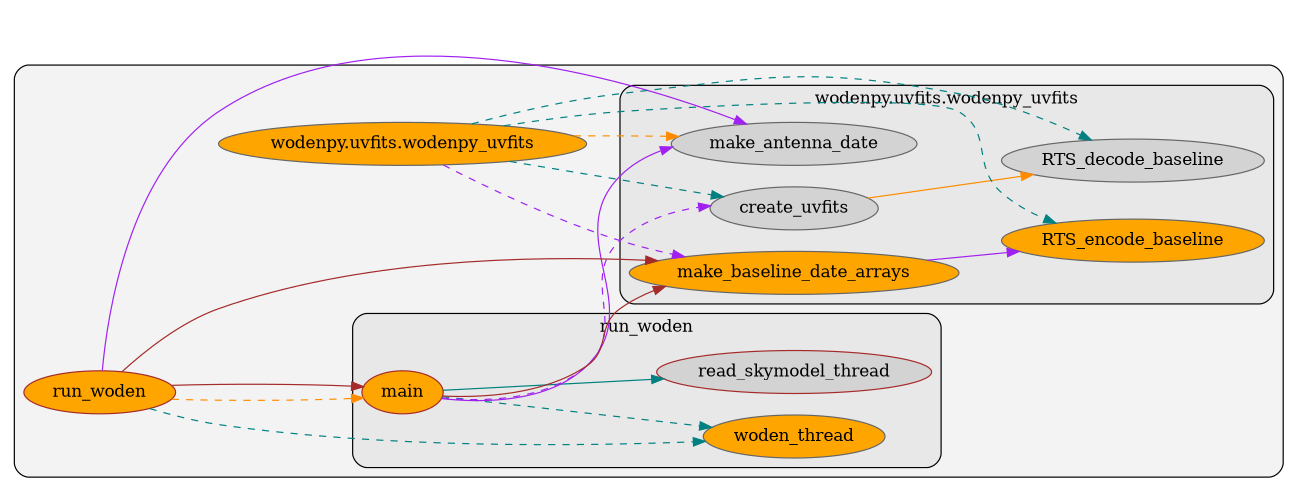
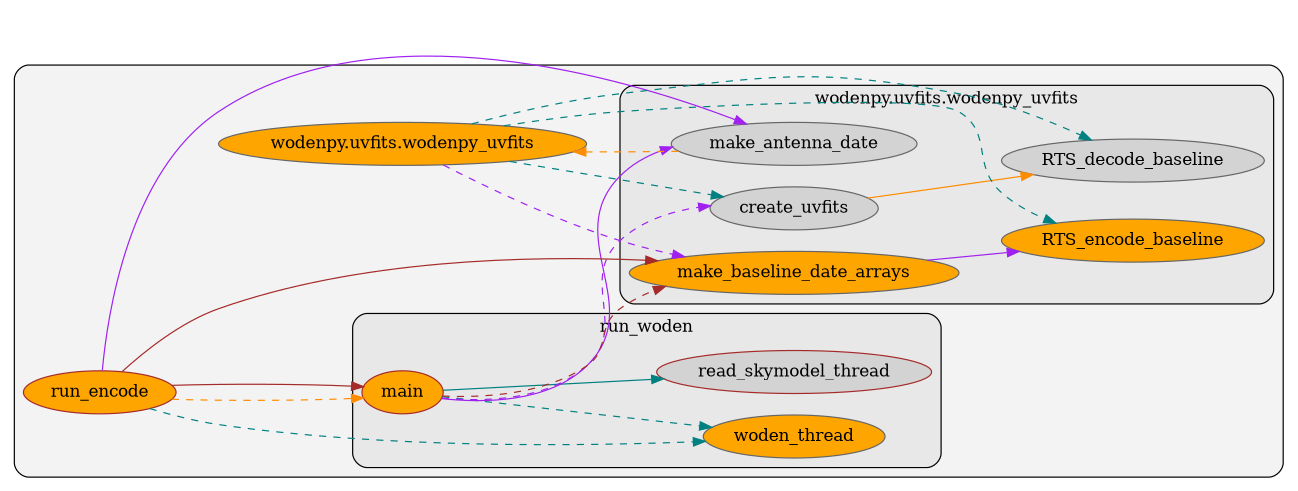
(611, 136) -> (632, 152)
(568, 376) -> (568, 376)
(100, 392) -> (100, 392)
